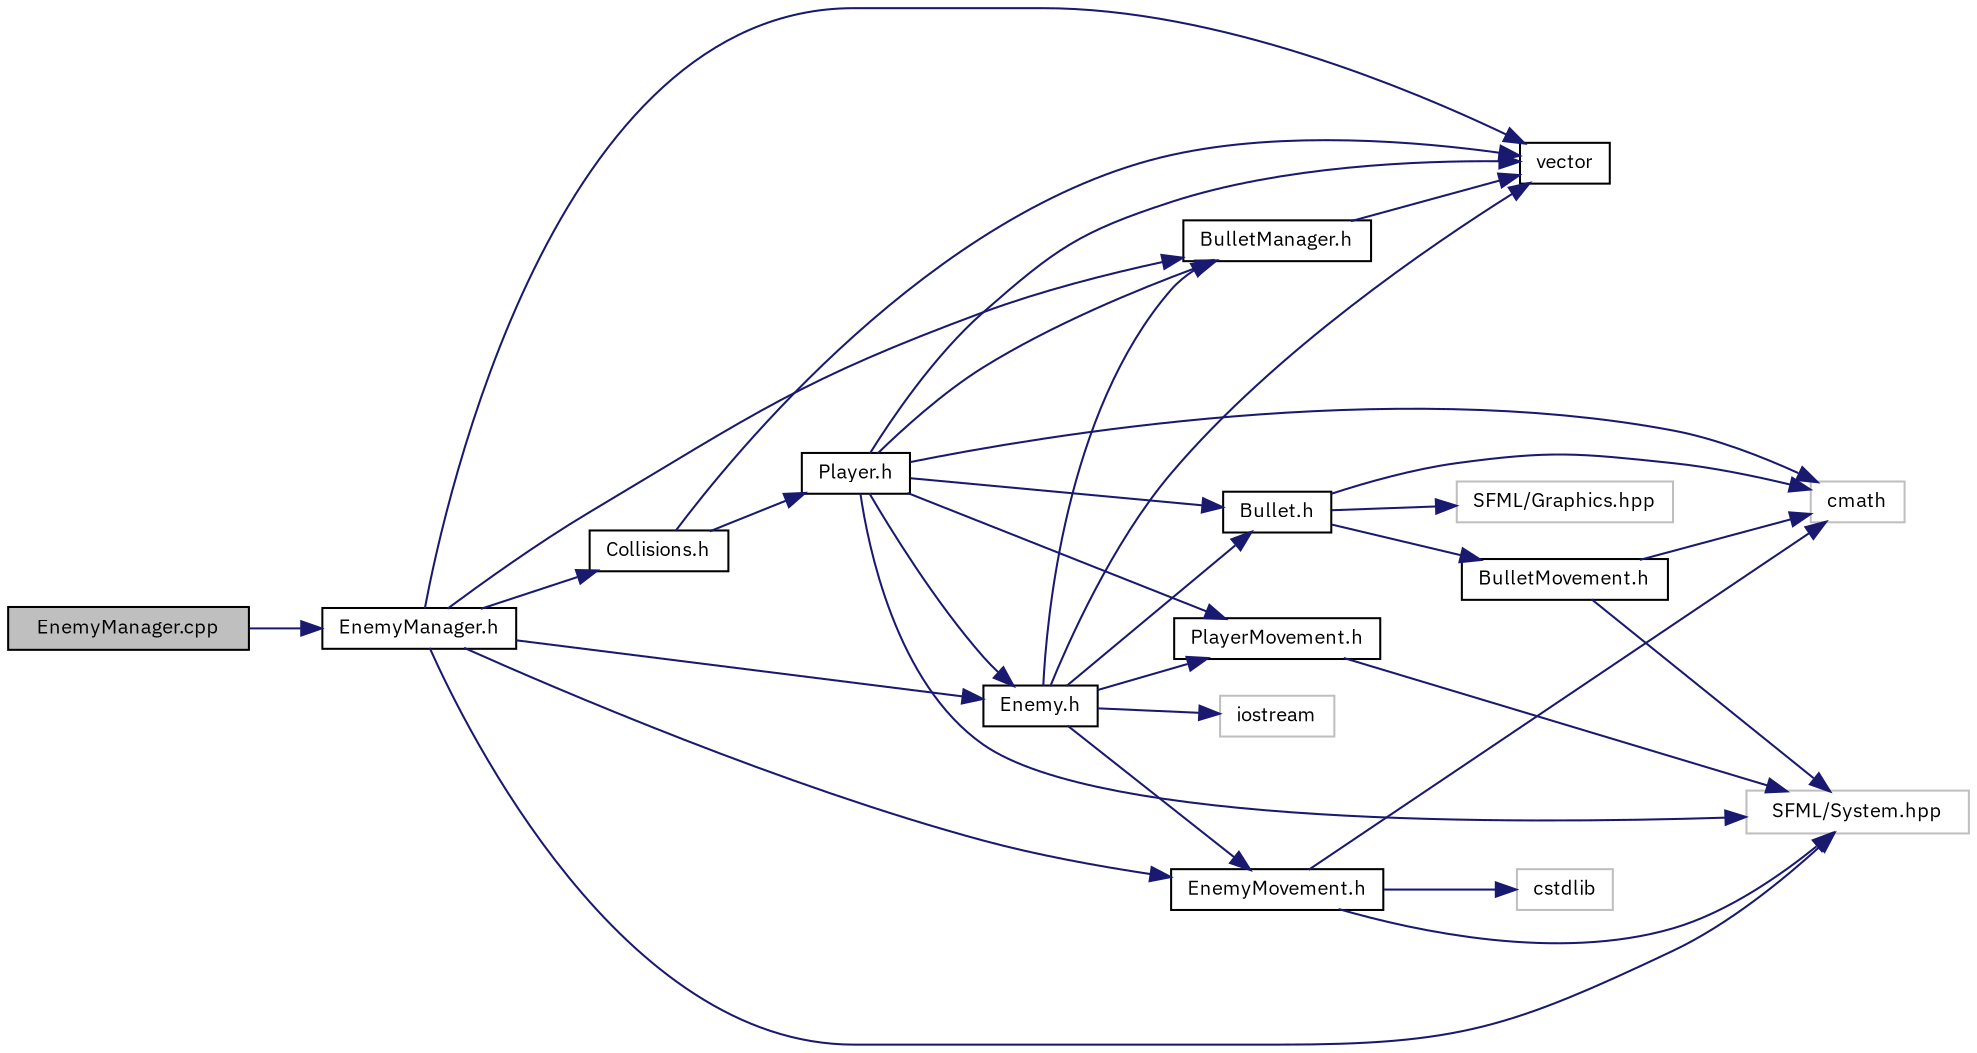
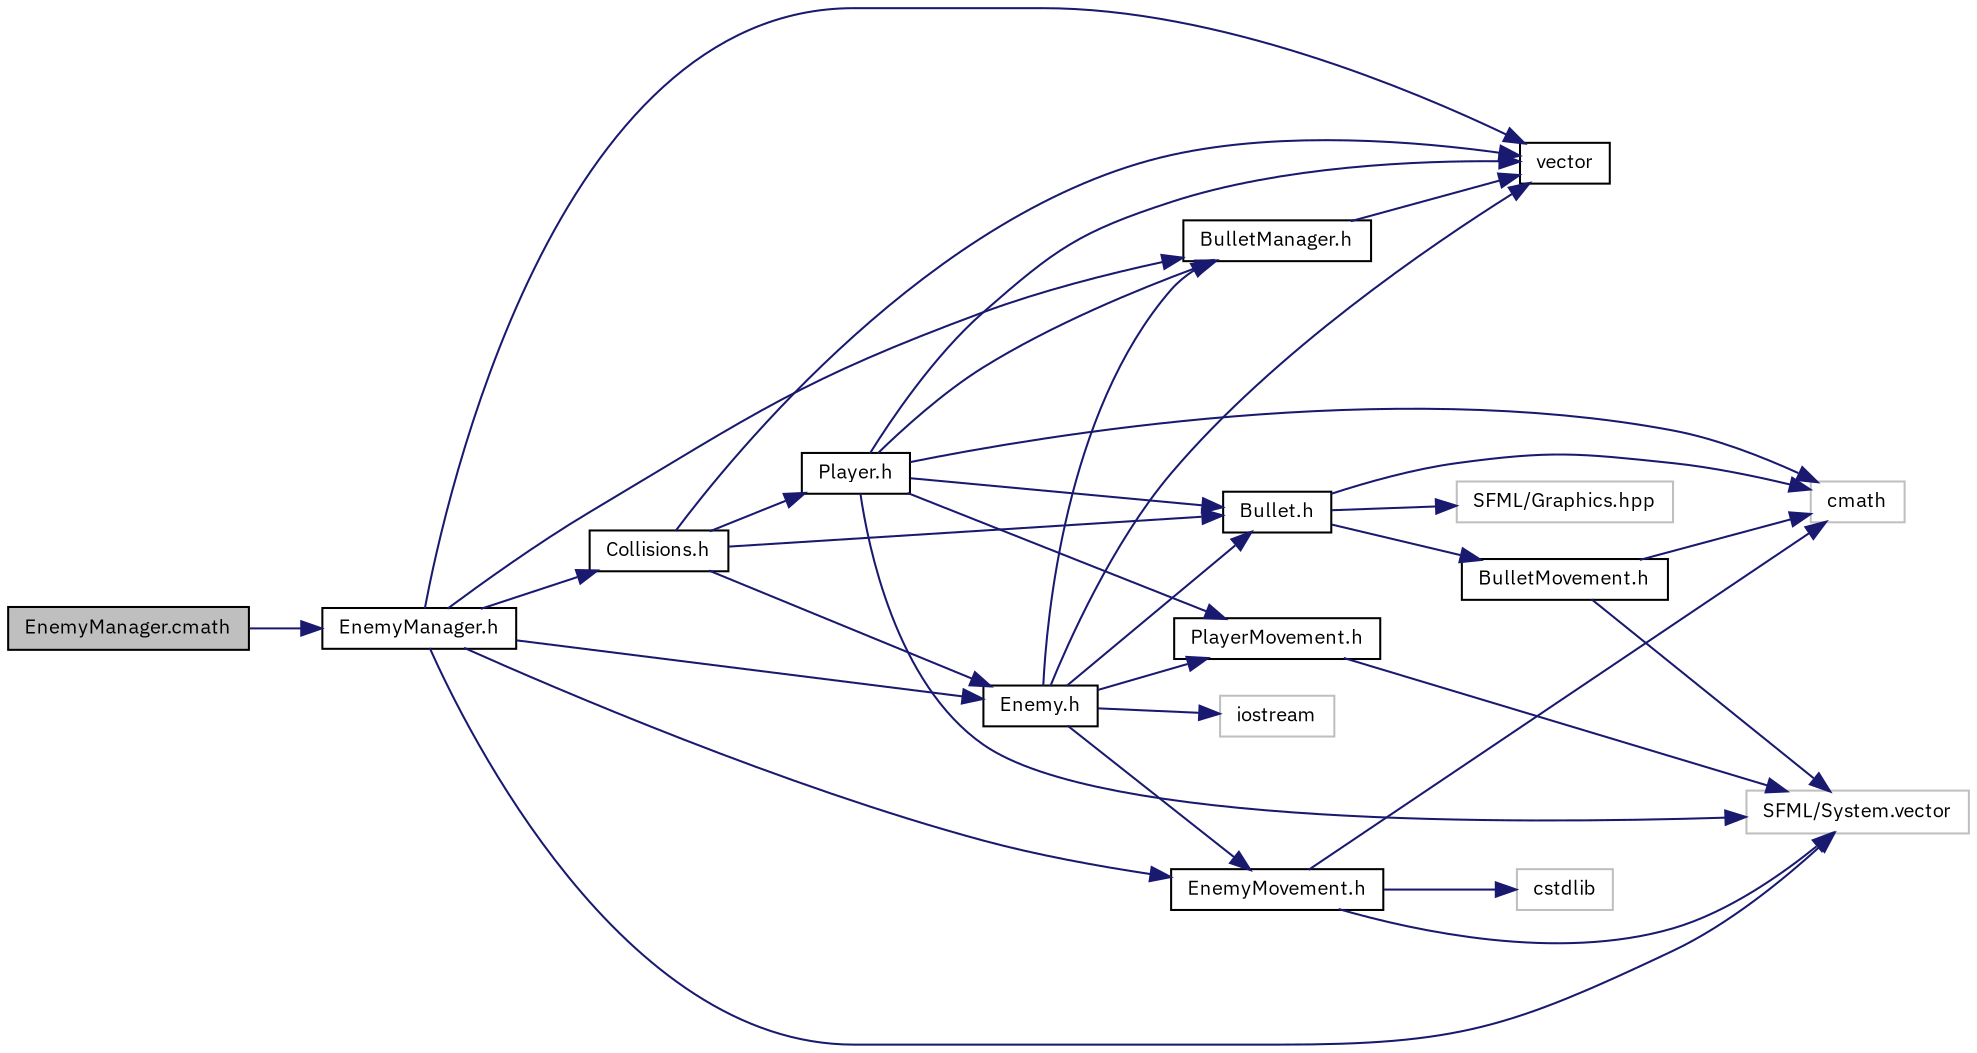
none -> (965, 532)
(929, 586) -> (840, 625)
(129, 628) -> (129, 628)
(1858, 812) -> (1858, 812)
